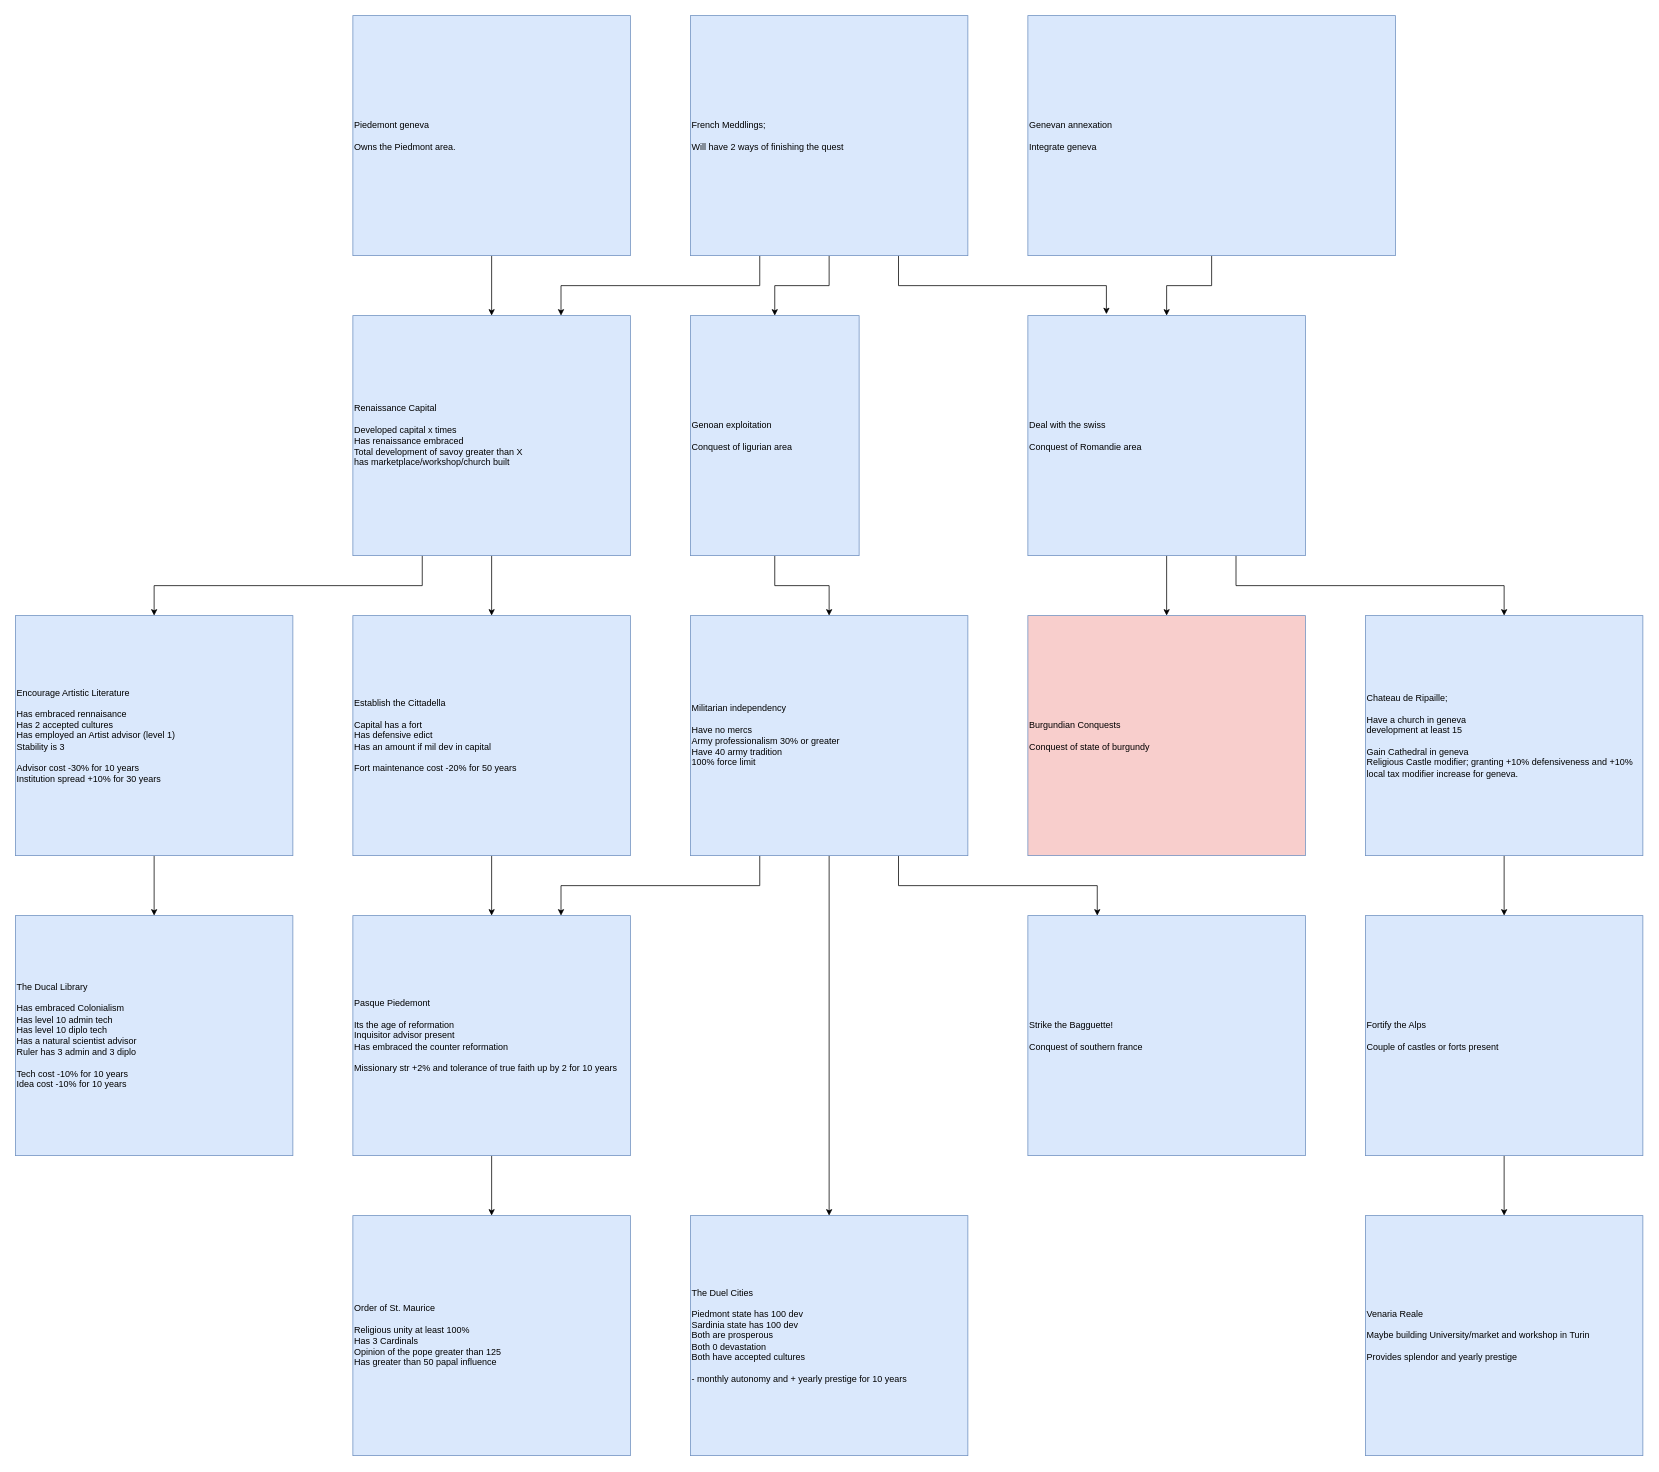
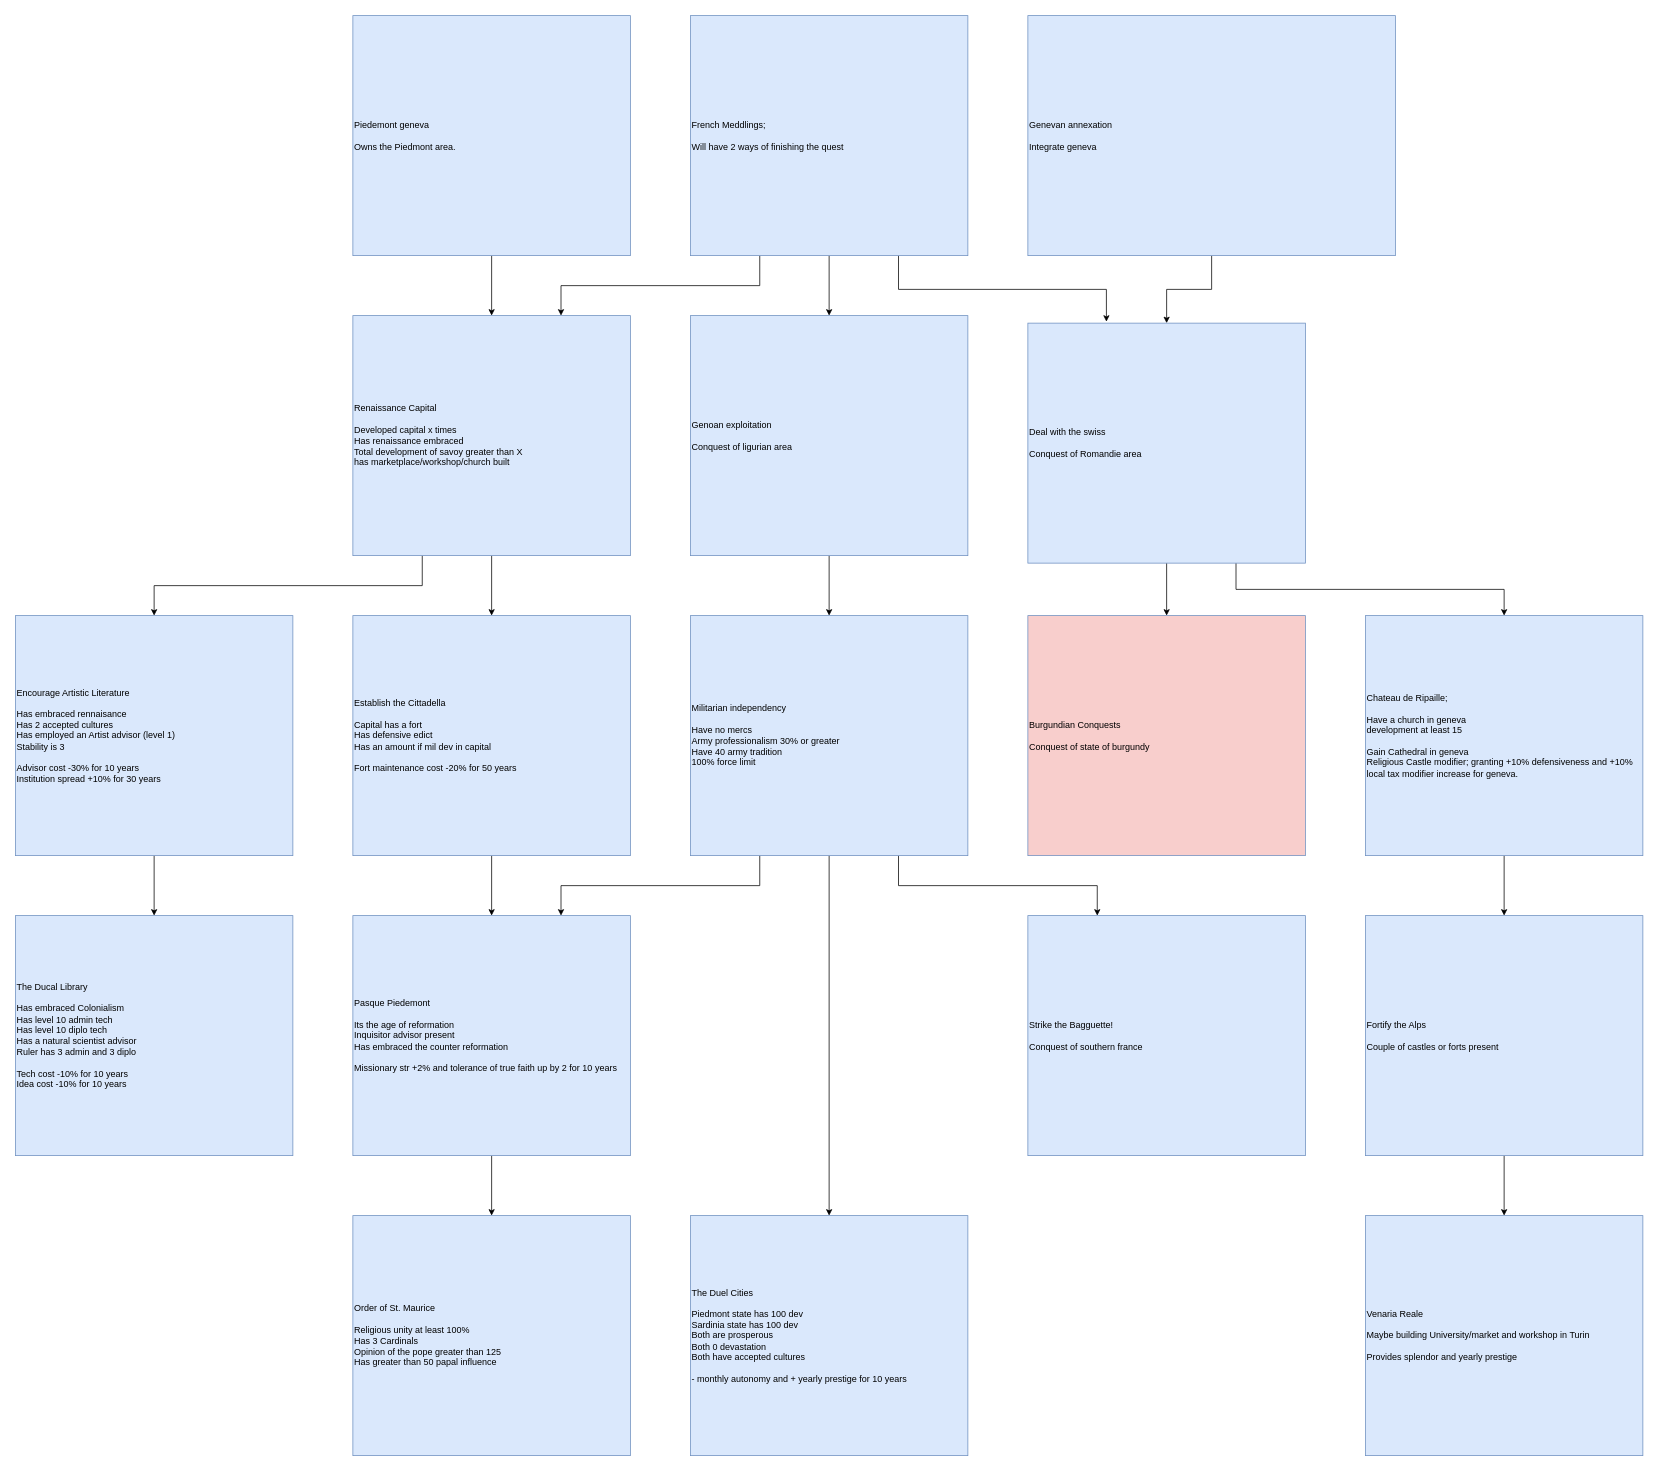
(775, 435) -> (829, 435)
(1167, 435) -> (1167, 443)
